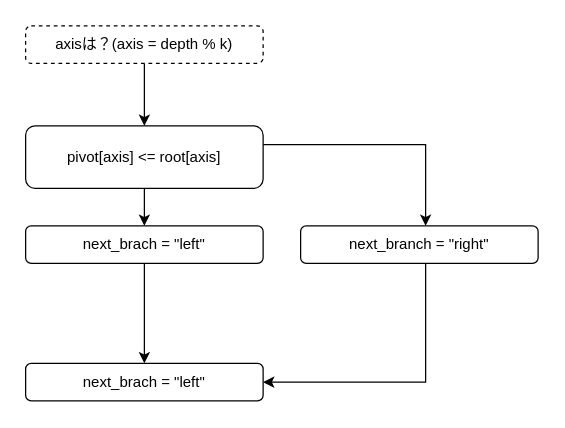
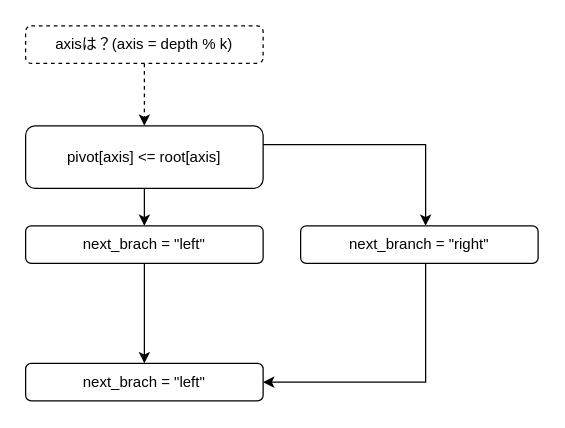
(144, 90) -> (144, 90)
